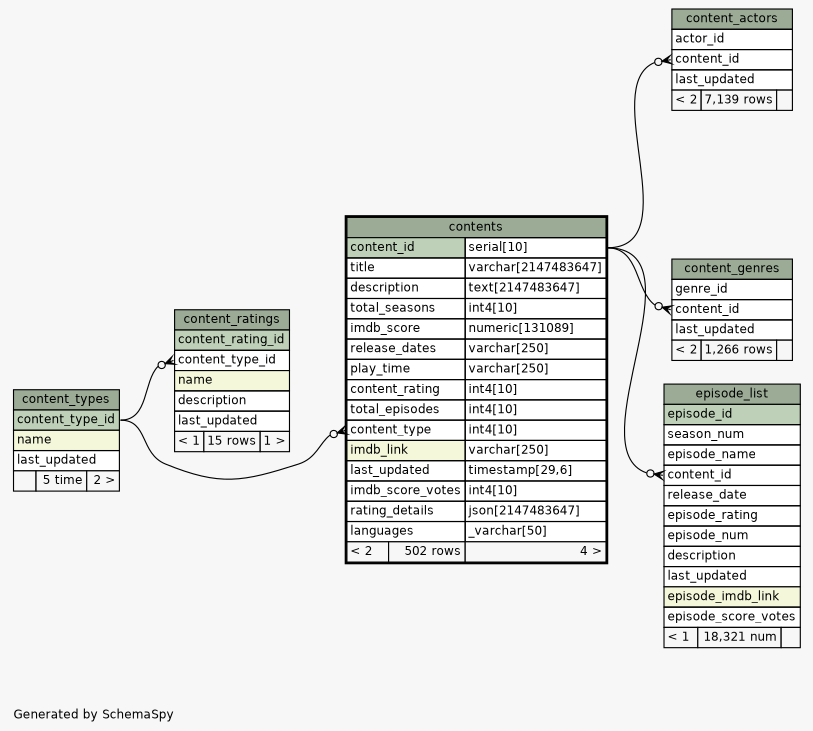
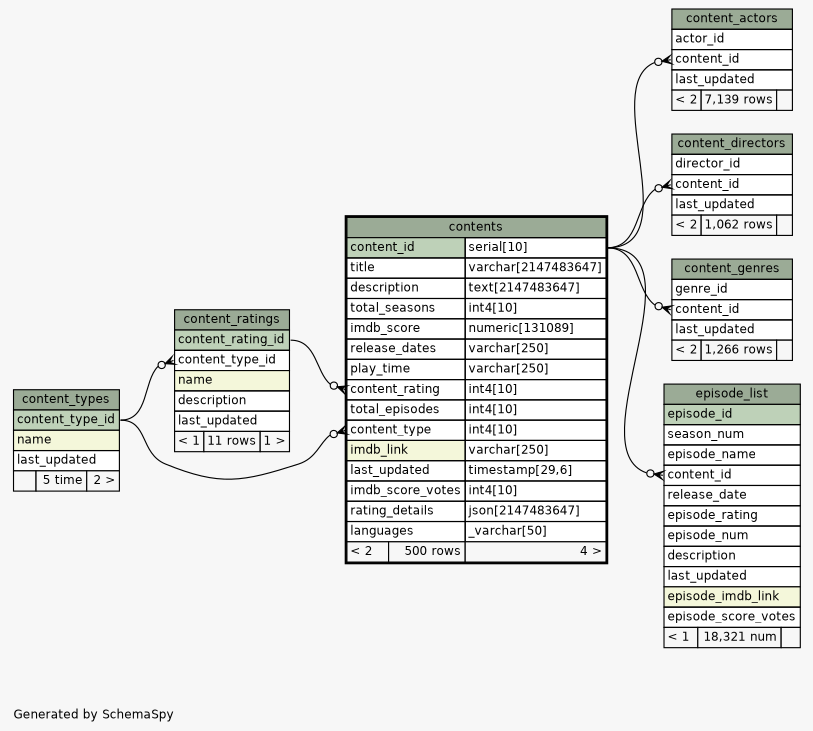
none -> (732, 185)
none -> (315, 357)
(232, 441) -> (232, 441)
(433, 551) -> (433, 551)
